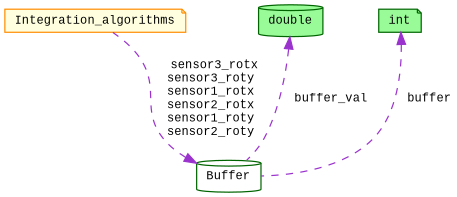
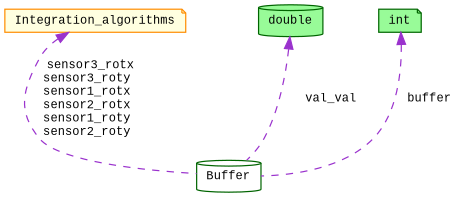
(151, 95) -> (60, 151)
(328, 98) -> (328, 98)
